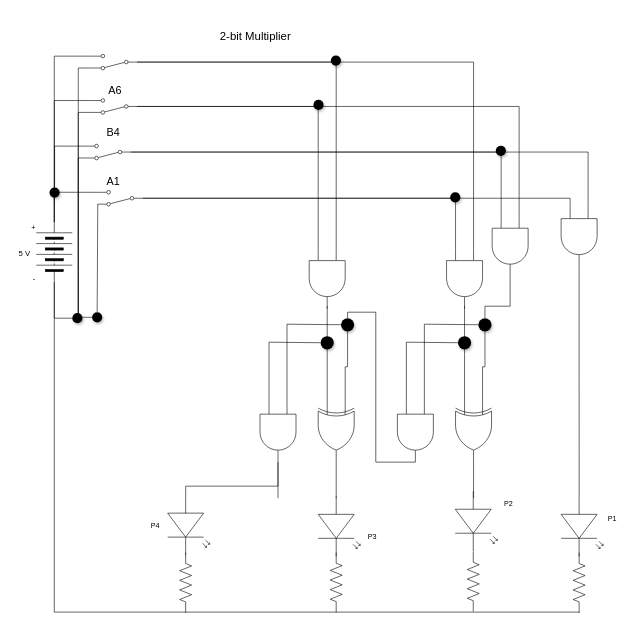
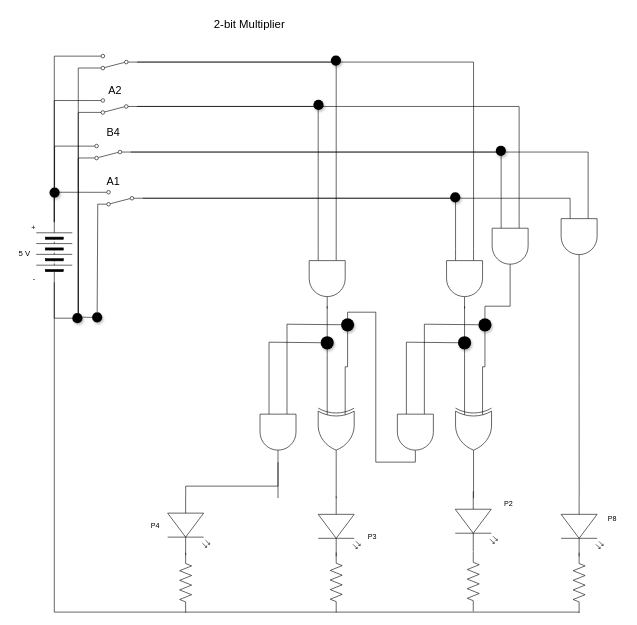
(255, 36) -> (249, 24)
(115, 90) -> (115, 90)
(613, 519) -> (613, 519)
